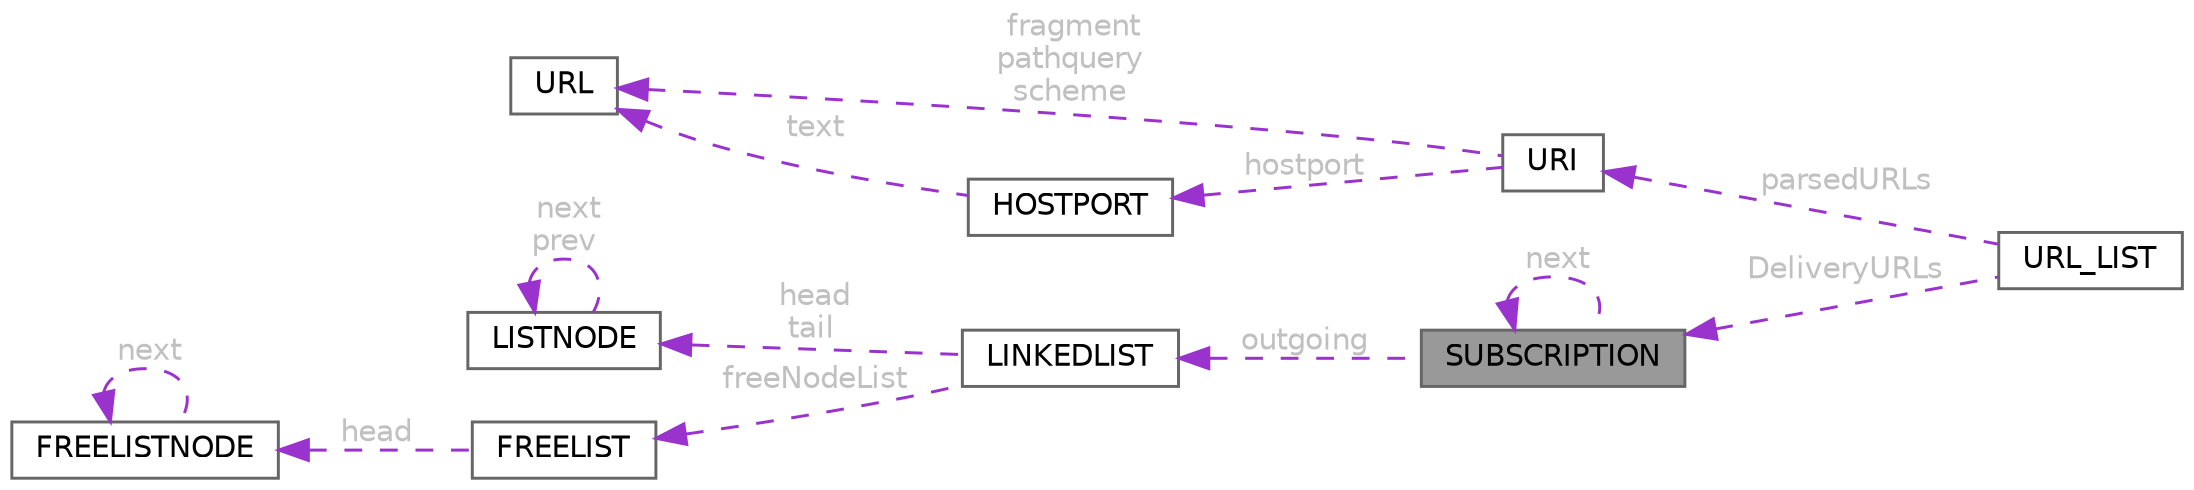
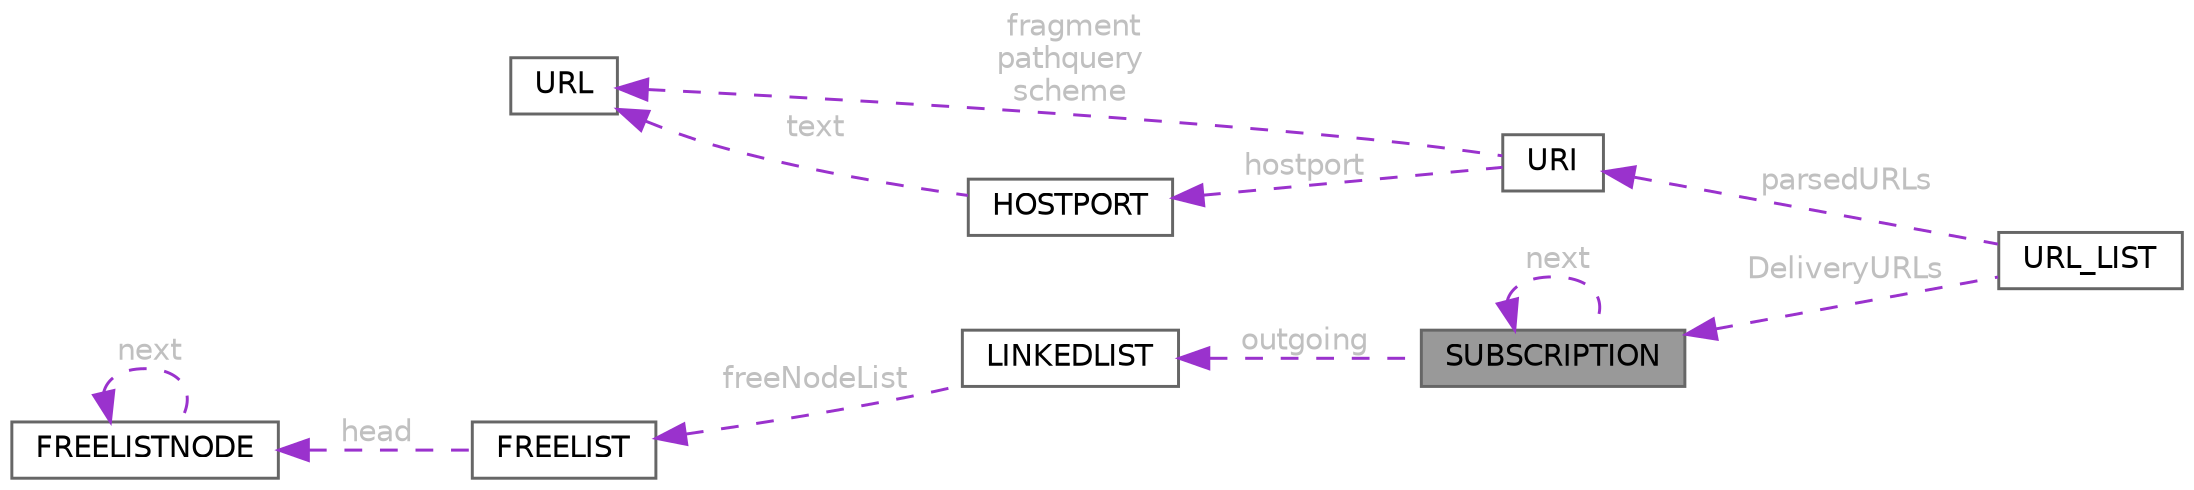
(564, 341) -> none
